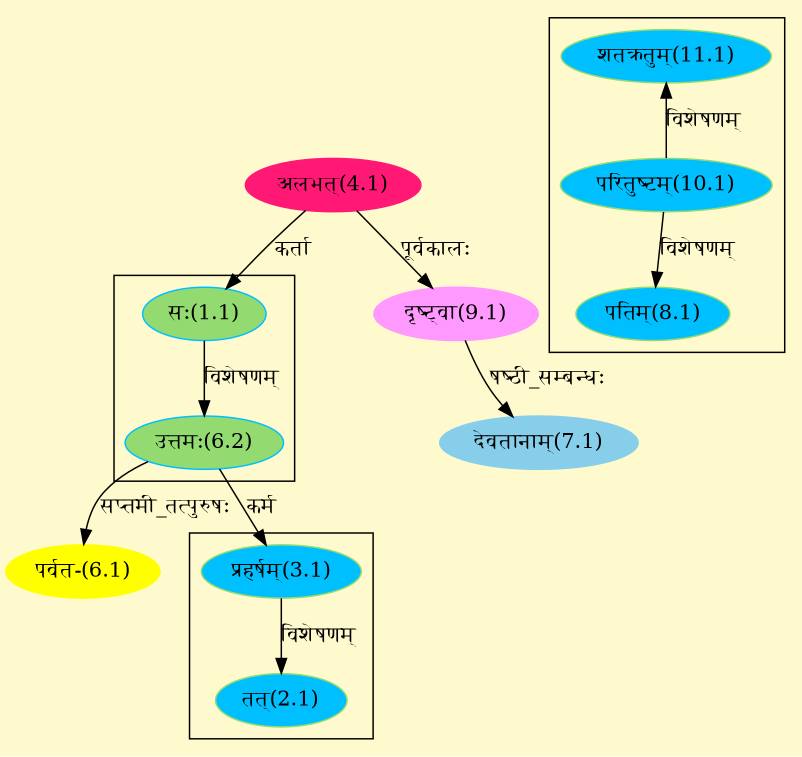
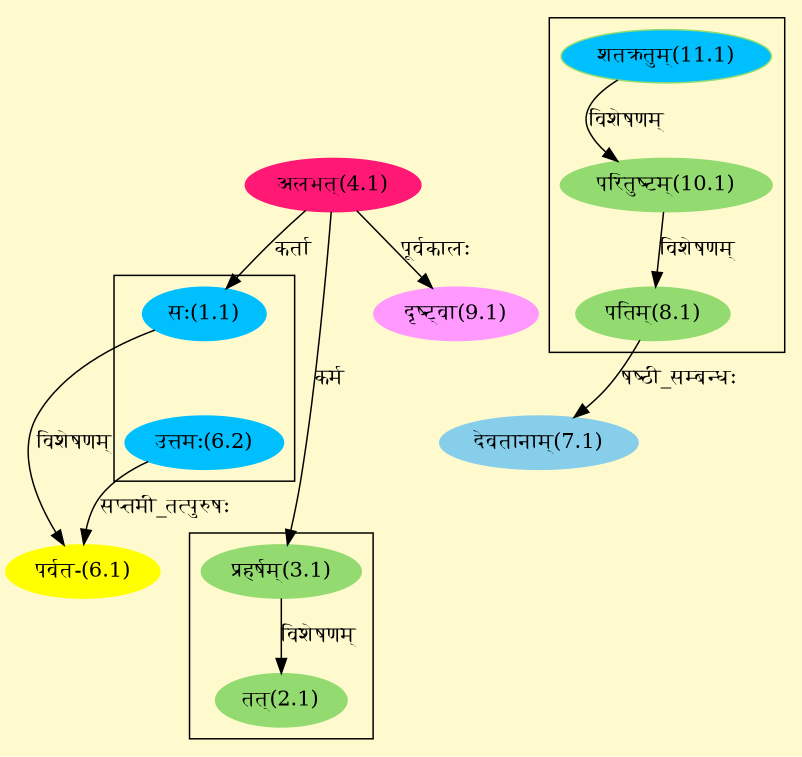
(666, 128) -> (587, 113)
(666, 185) -> (666, 185)
(204, 314) -> (204, 314)
(653, 314) -> (653, 314)
(204, 371) -> (44, 406)
(481, 375) -> (616, 377)
(204, 443) -> (204, 443)
(239, 501) -> (316, 372)
(281, 571) -> (281, 571)
(281, 700) -> (281, 700)
